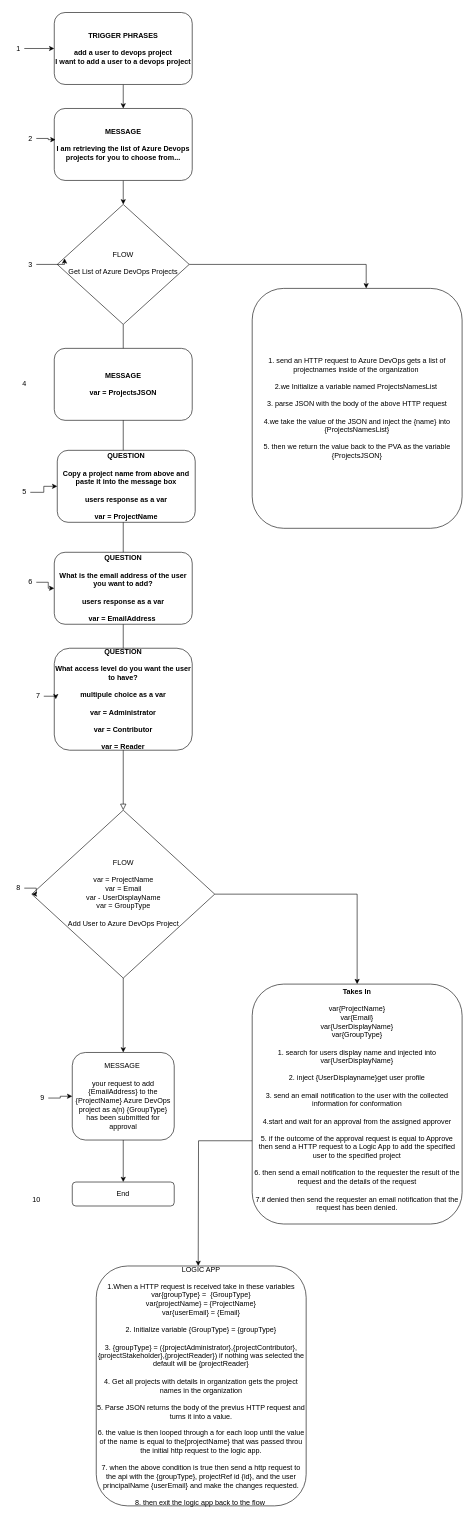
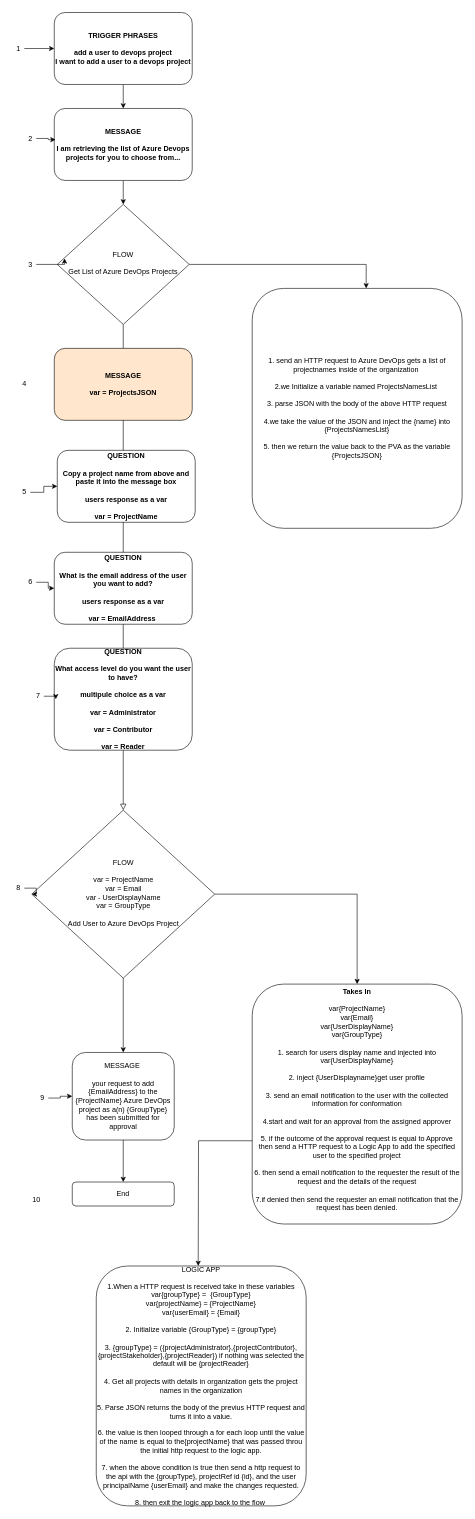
(123, 384) -> (123, 384)
